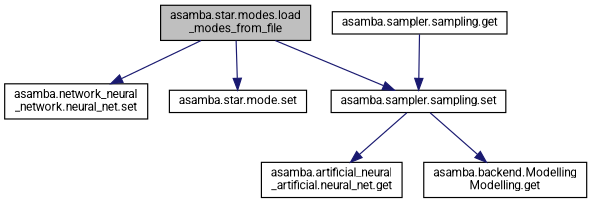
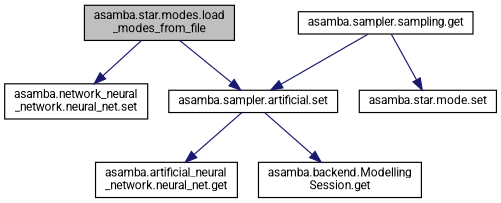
(237, 59) -> (404, 57)
(418, 101) -> (253, 101)
(332, 180) -> (166, 180)
(505, 180) -> (340, 180)
